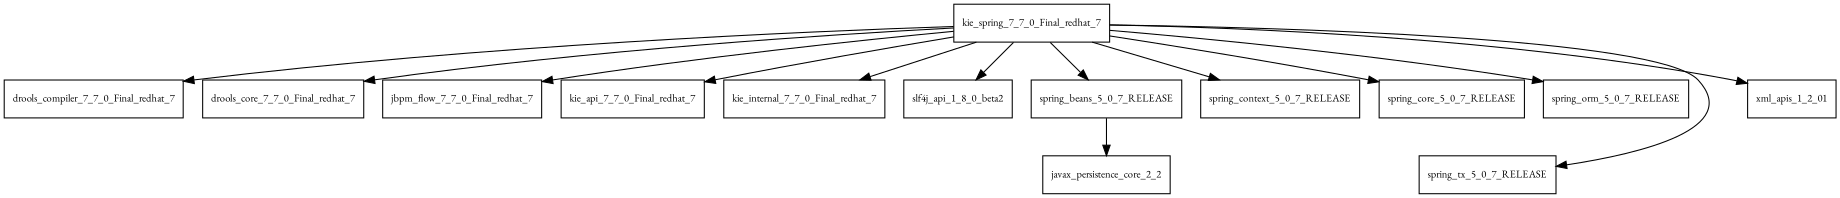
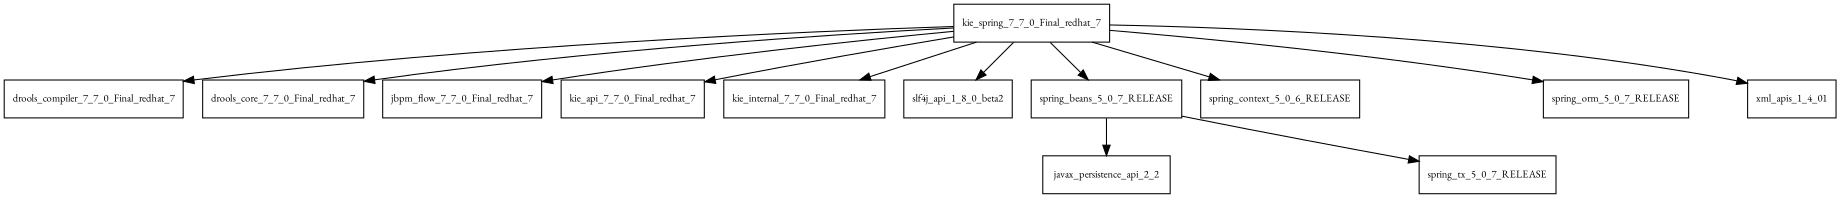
(1520, 43) -> (1295, 138)
(1280, 99) -> (1280, 99)
(1452, 99) -> none
(1792, 99) -> (1792, 99)
(1106, 175) -> (1106, 175)
